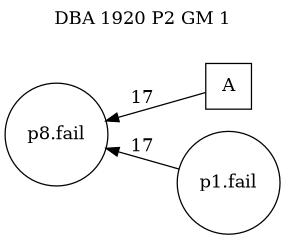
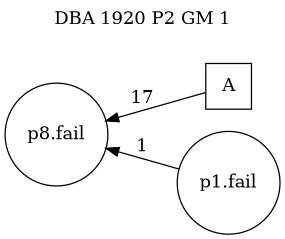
(143, 147) -> (143, 147)
